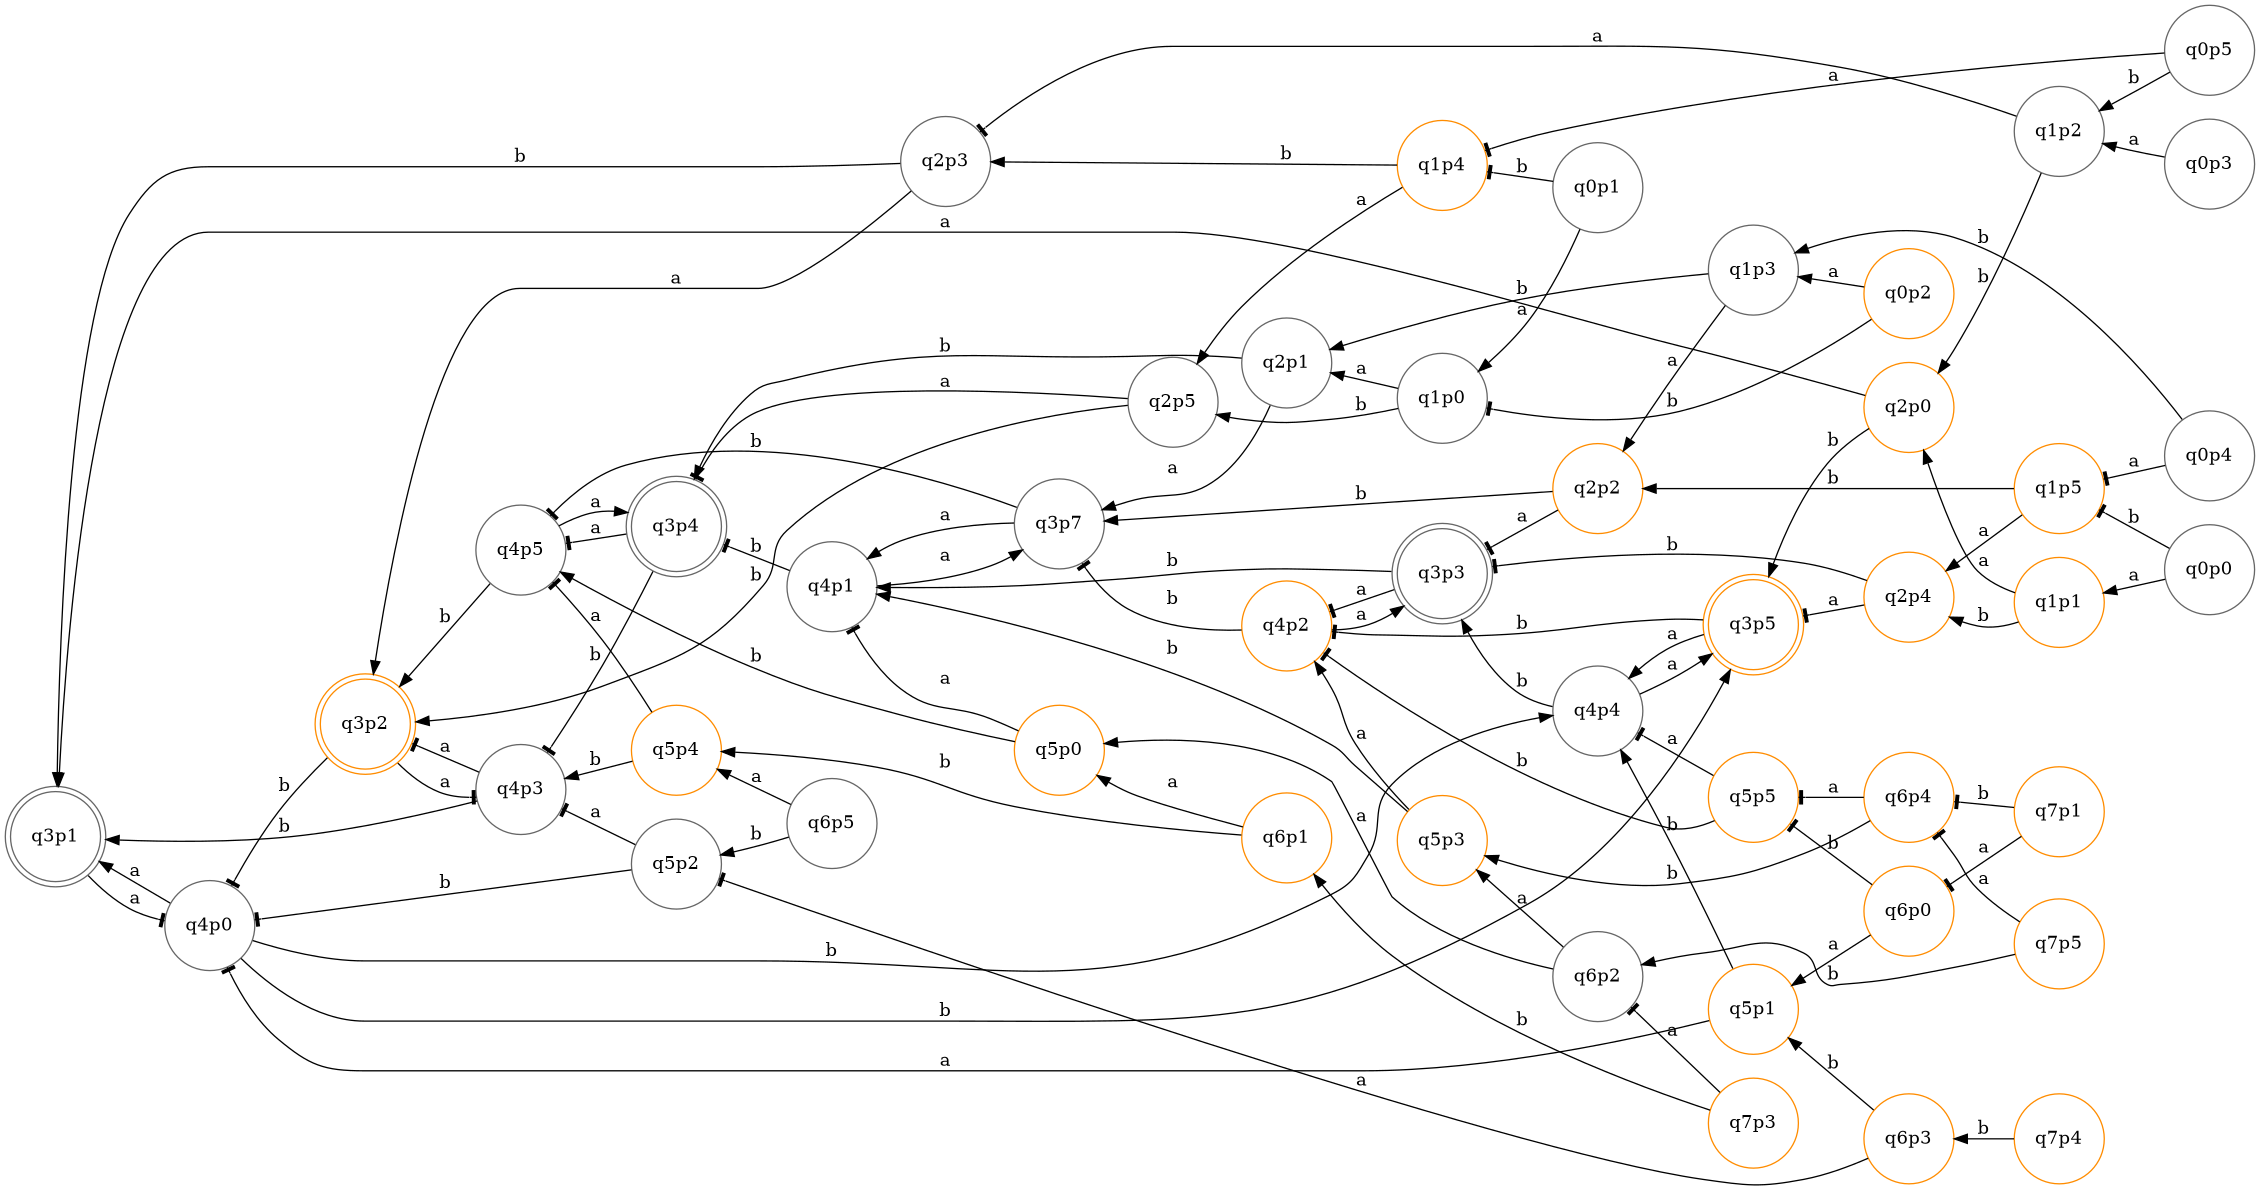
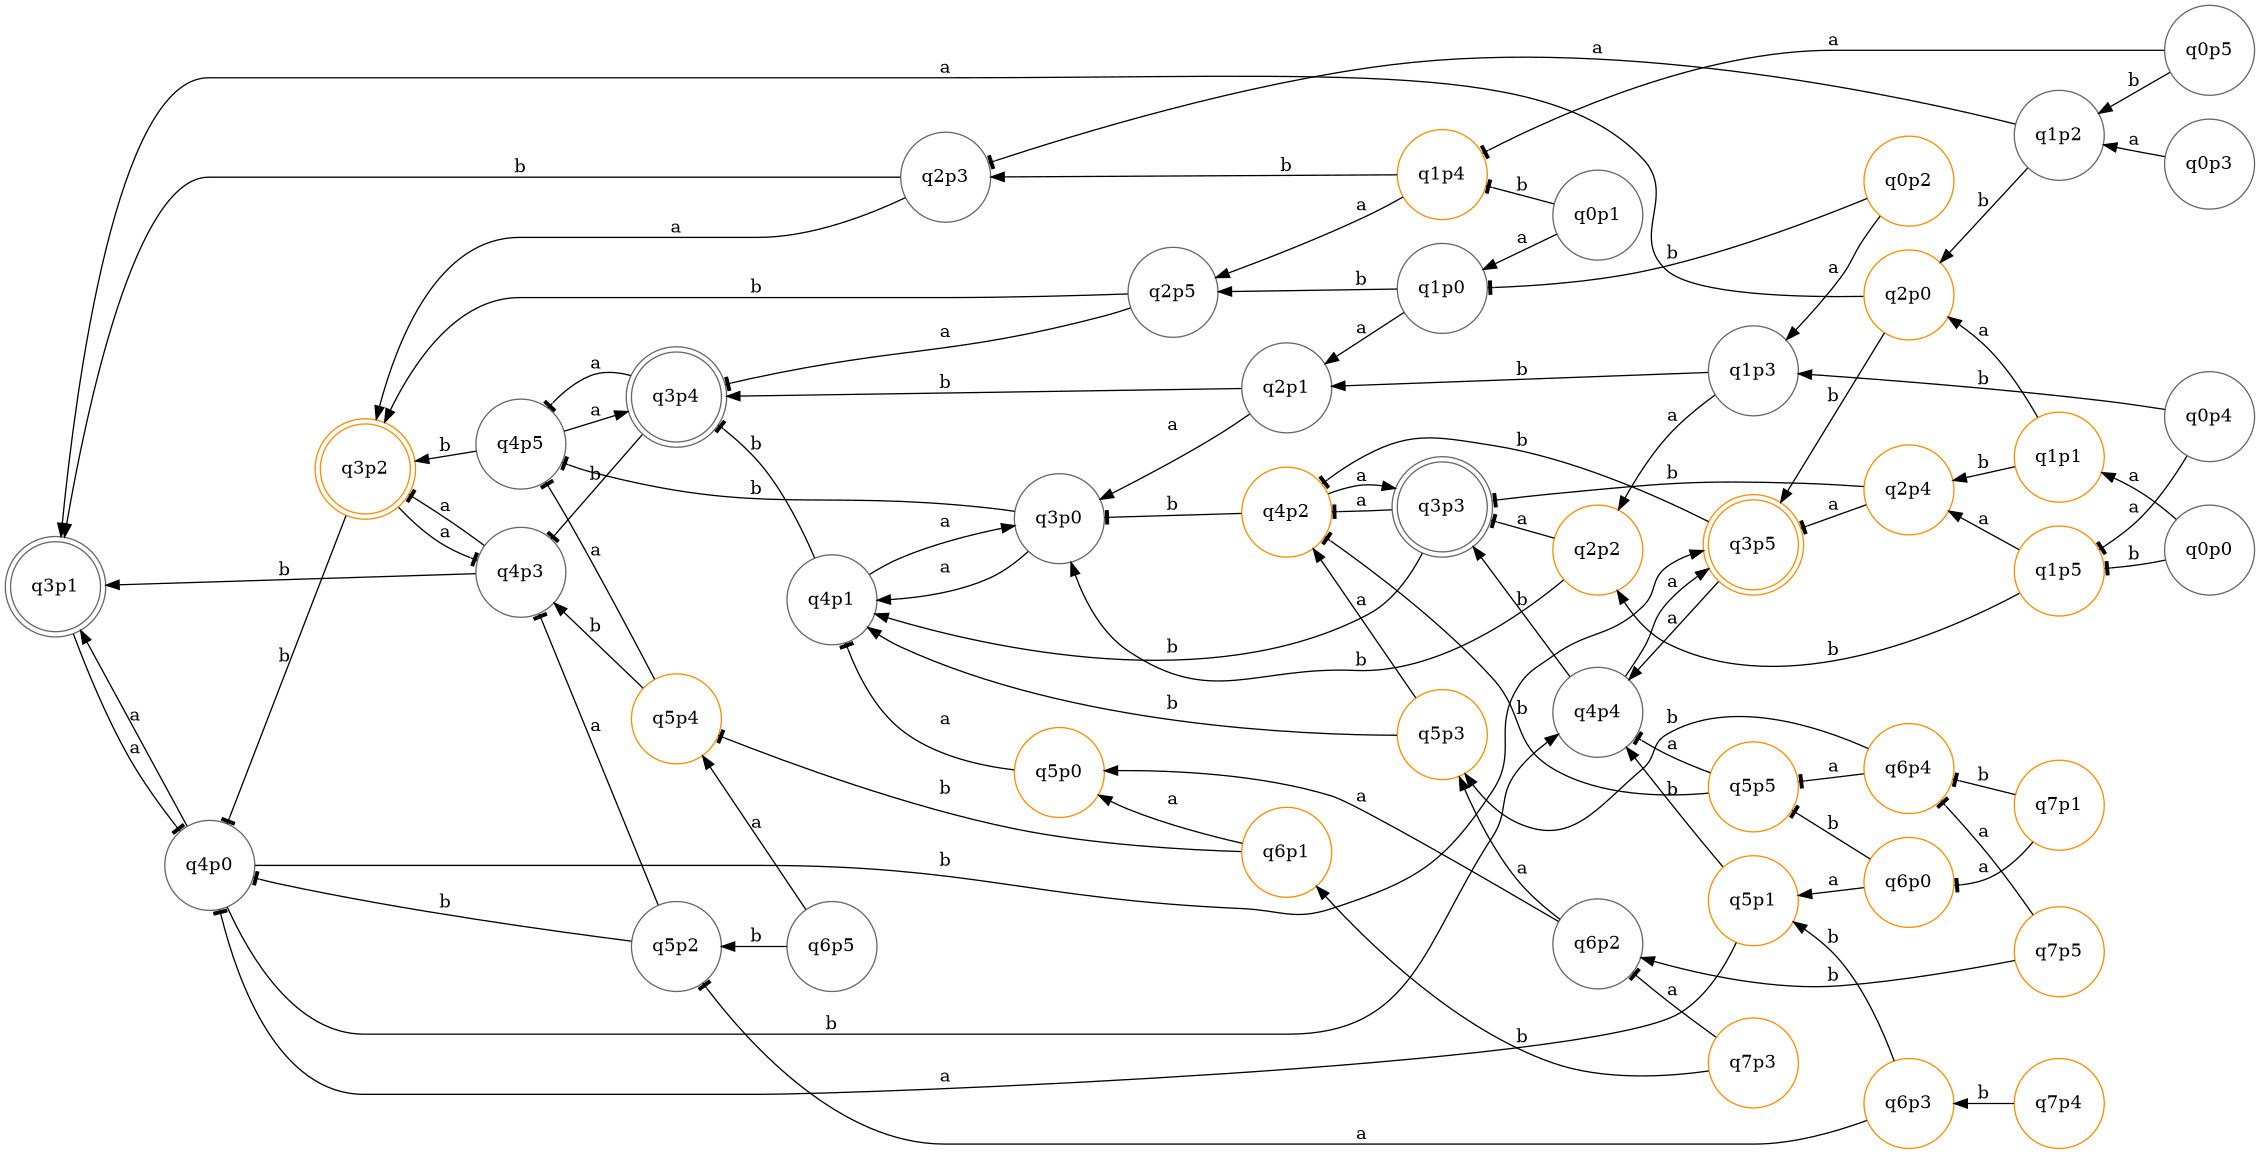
(1059, 524) -> (1059, 519)
(786, 681) -> none
(987, 800) -> (978, 820)
